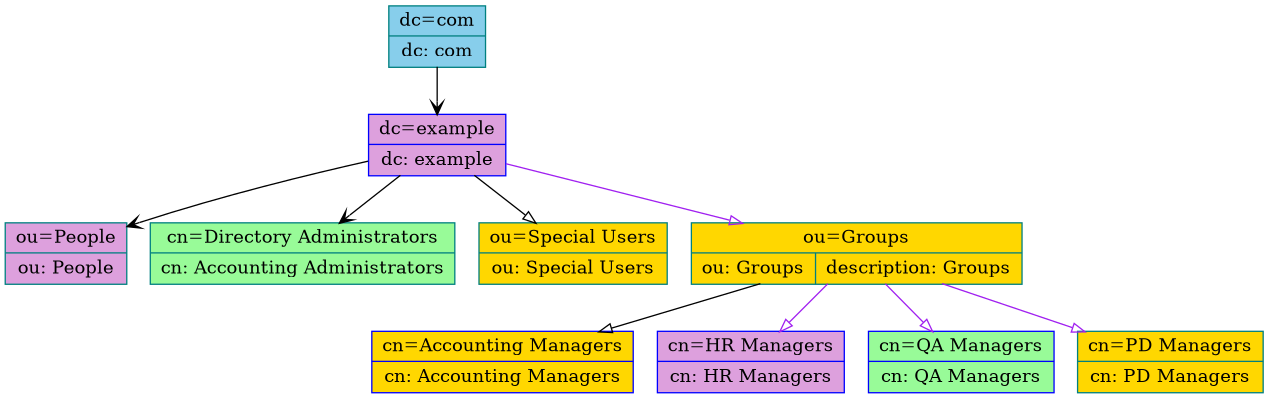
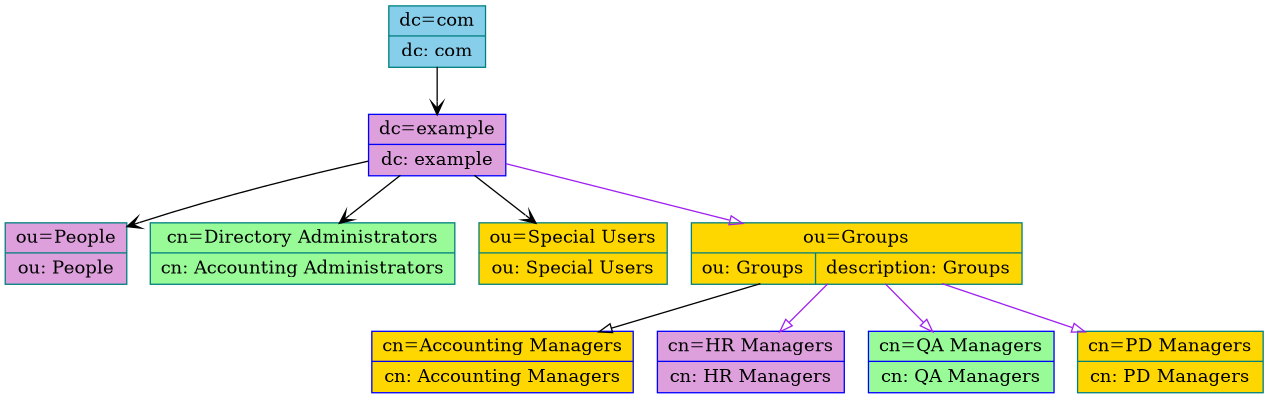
(500, 195) -> (500, 195)
